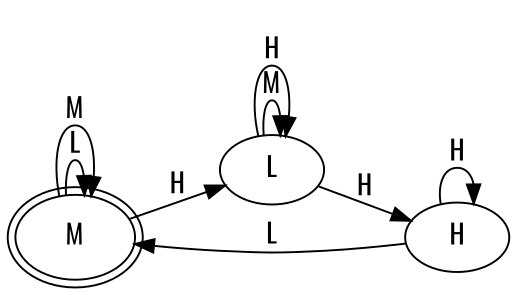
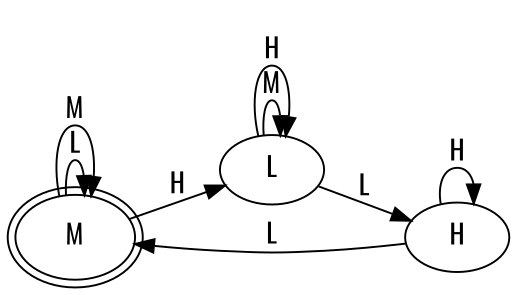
(365, 188) -> (365, 188)
